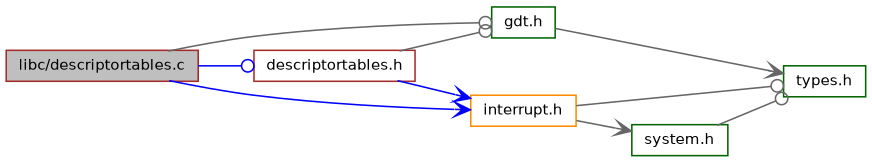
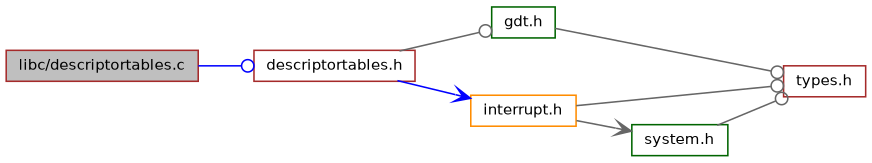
(323, 30) -> none
(663, 50) -> (663, 50)
(825, 81) -> (825, 81)
(311, 101) -> none
